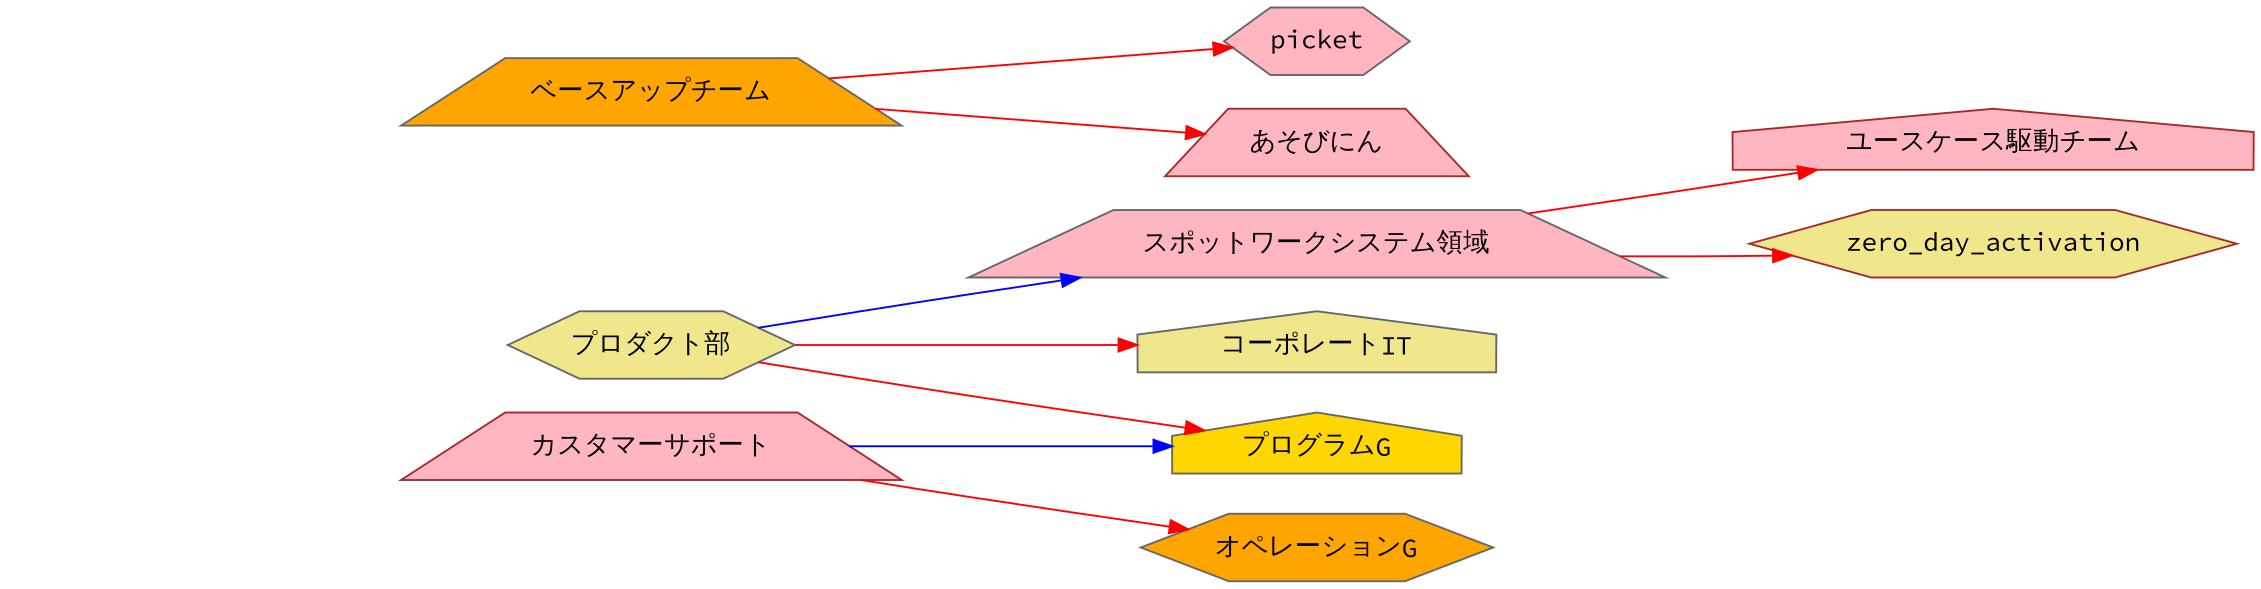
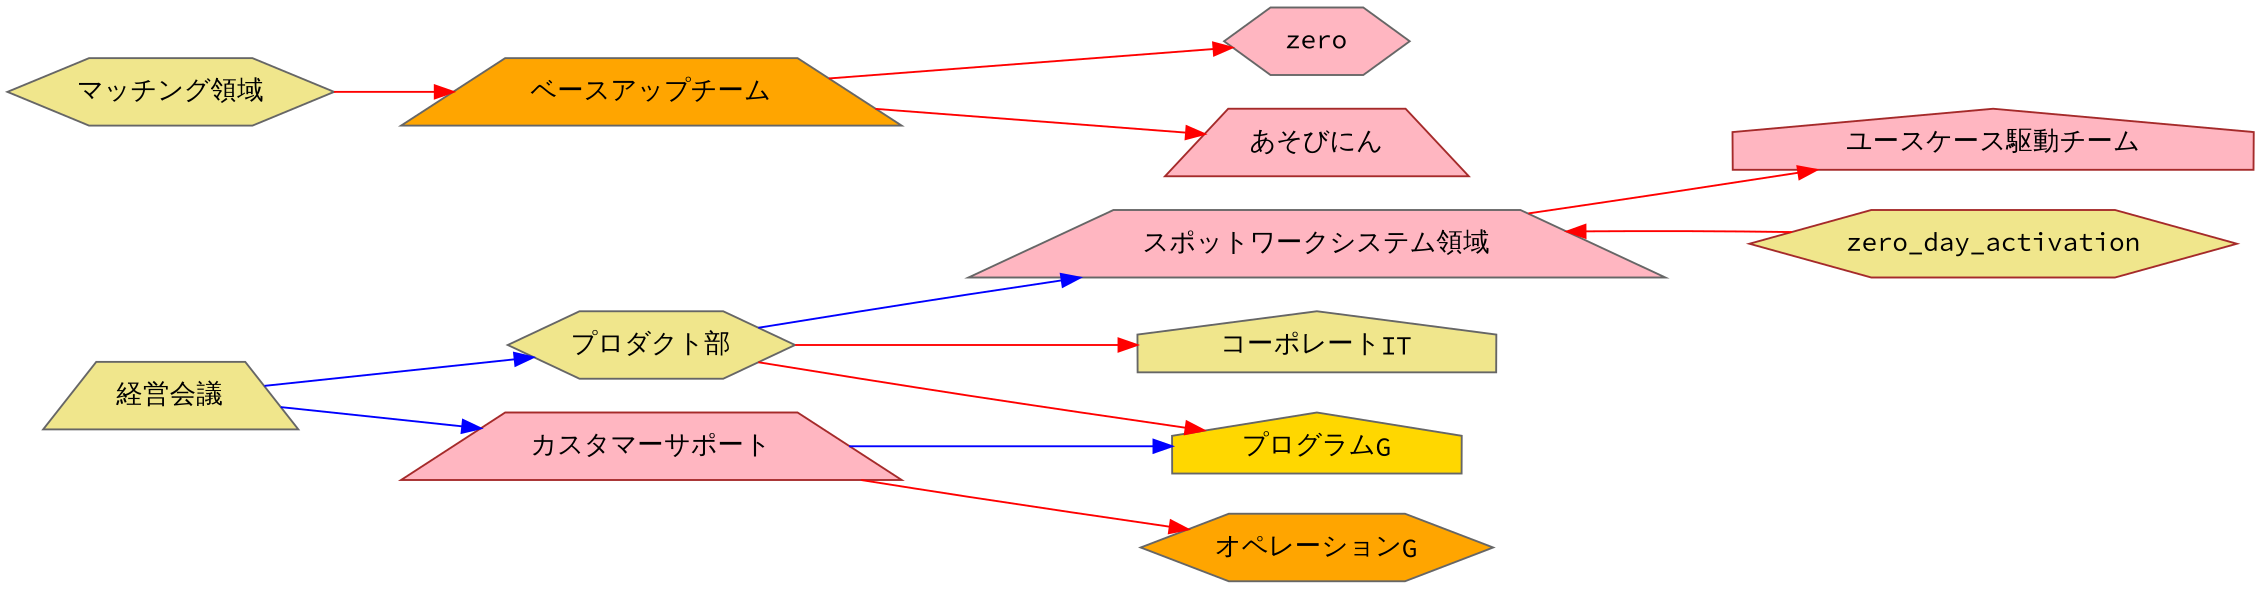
(1317, 41) -> (1317, 41)
none -> (171, 92)
(1696, 256) -> (1689, 231)
none -> (171, 396)
